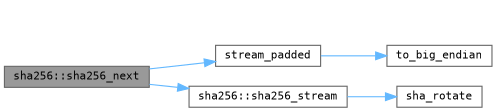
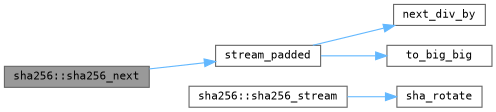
none -> (439, 15)
(439, 56) -> (439, 56)
(164, 86) -> none
